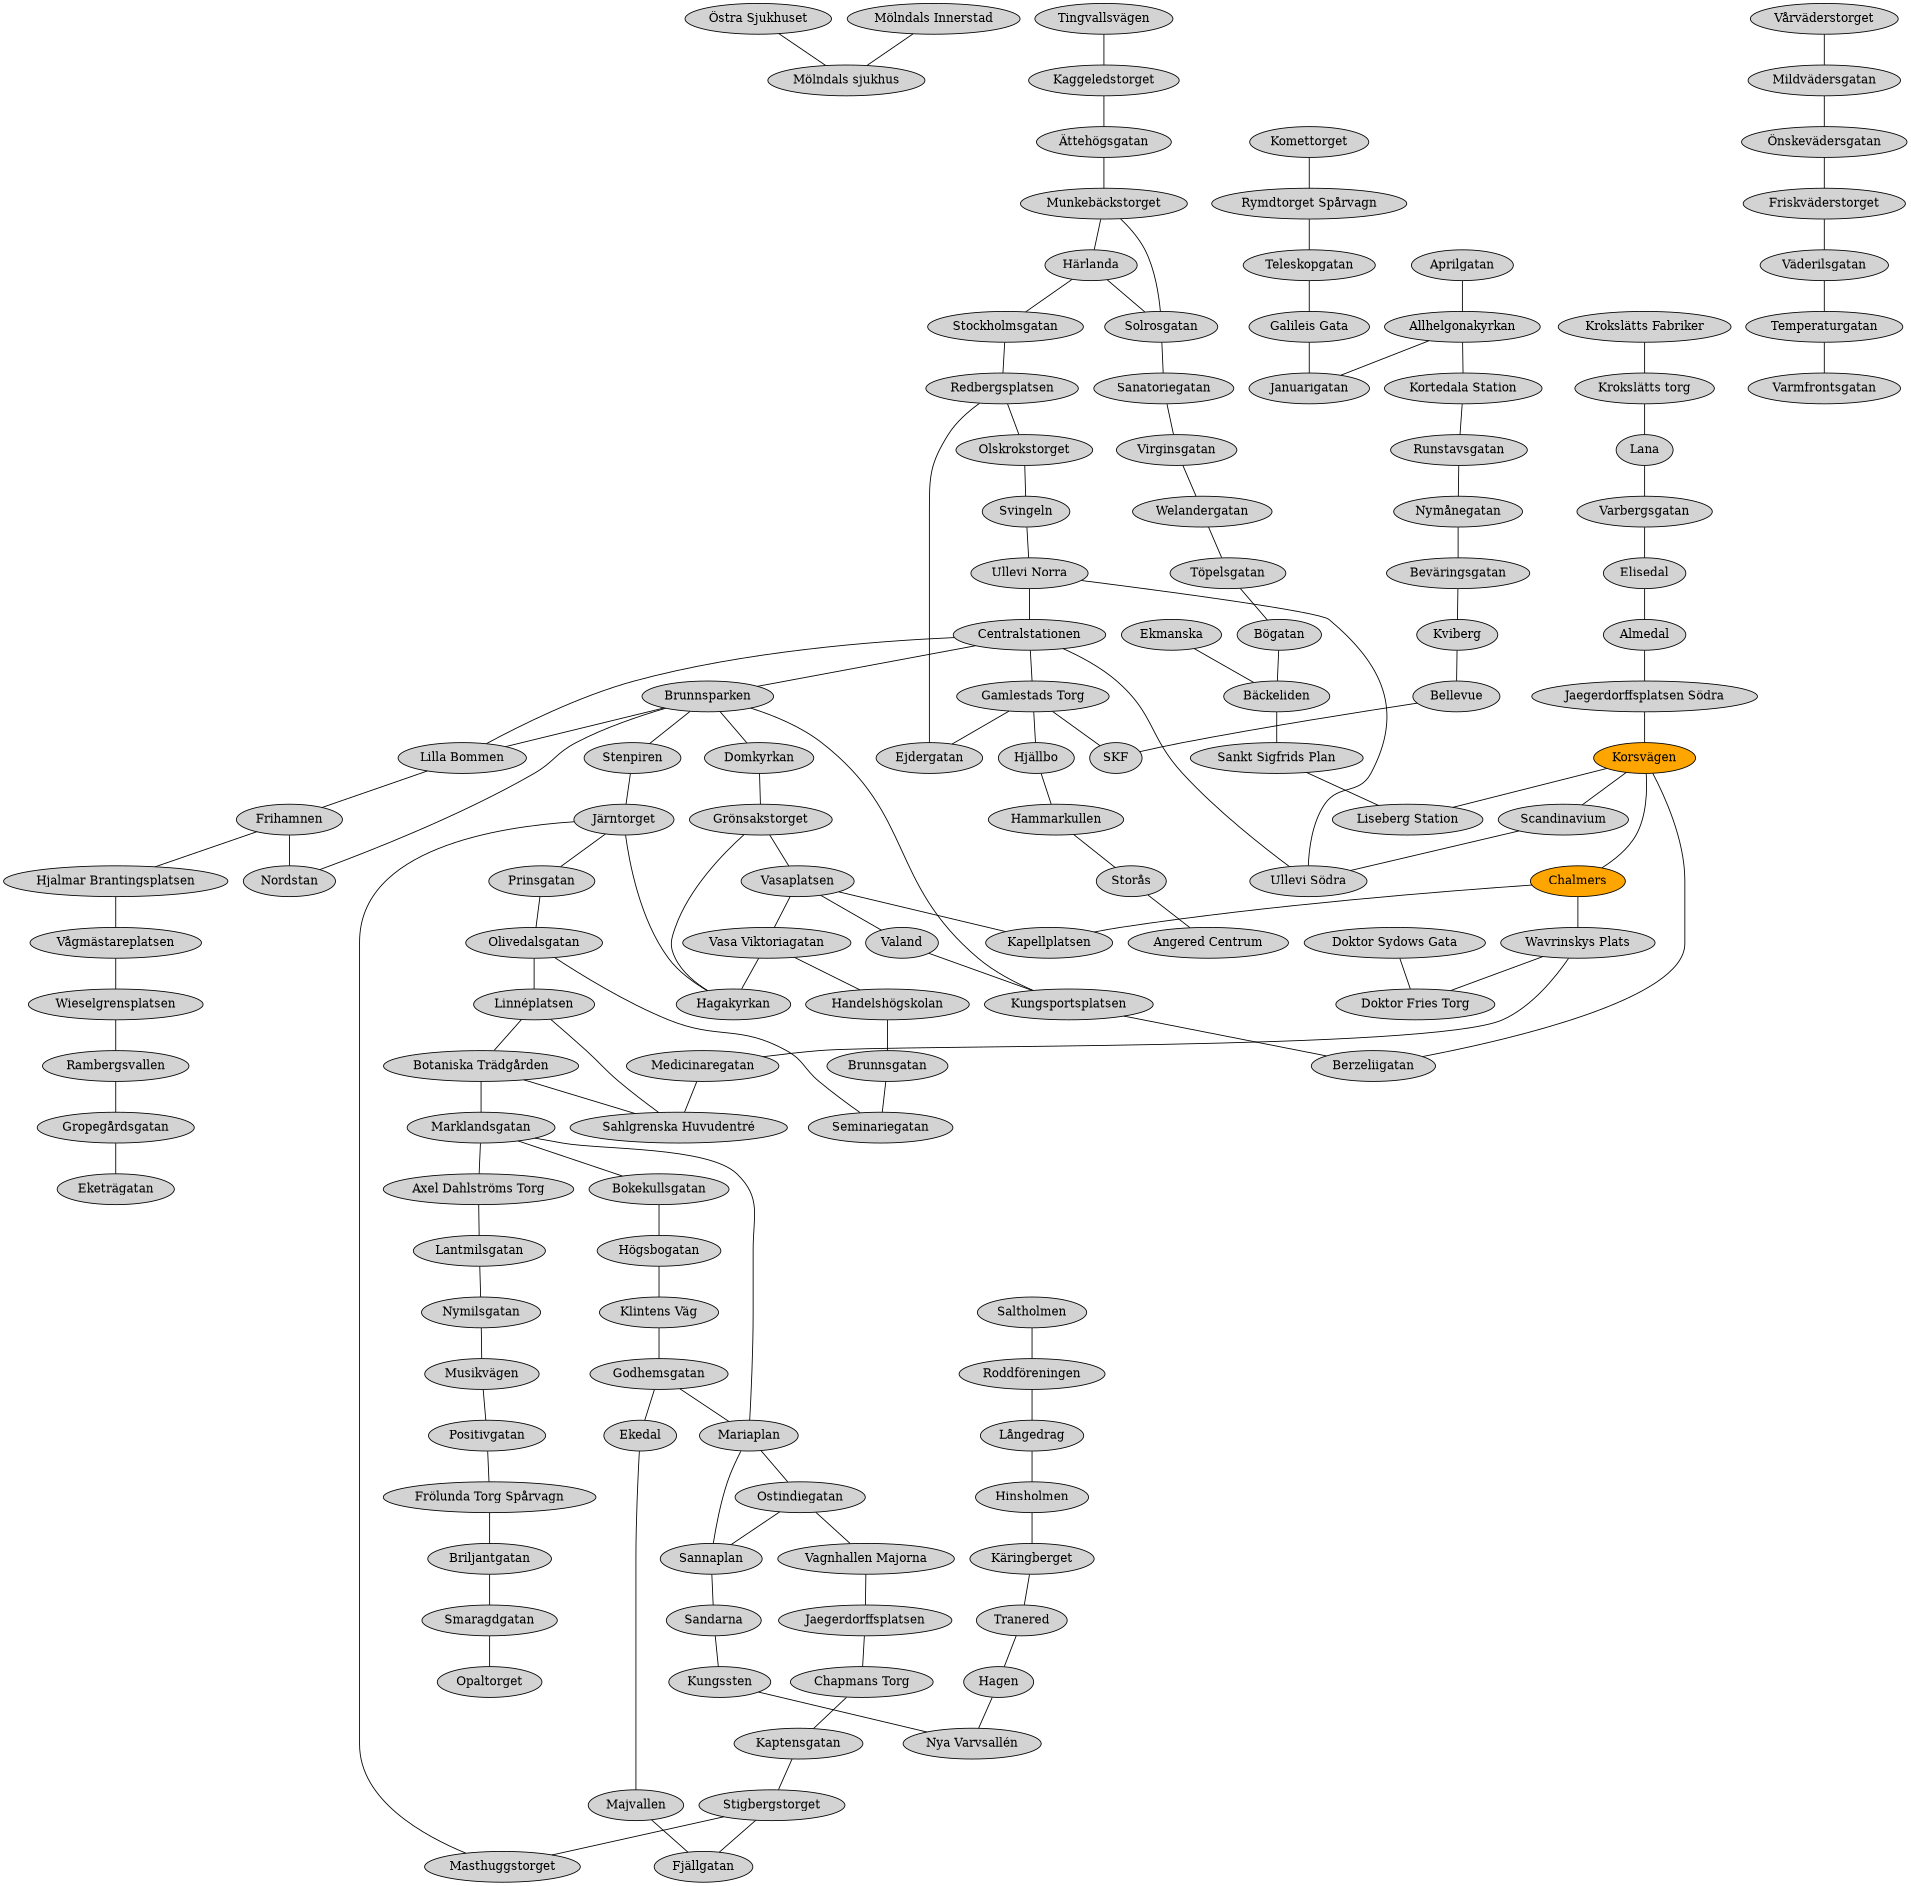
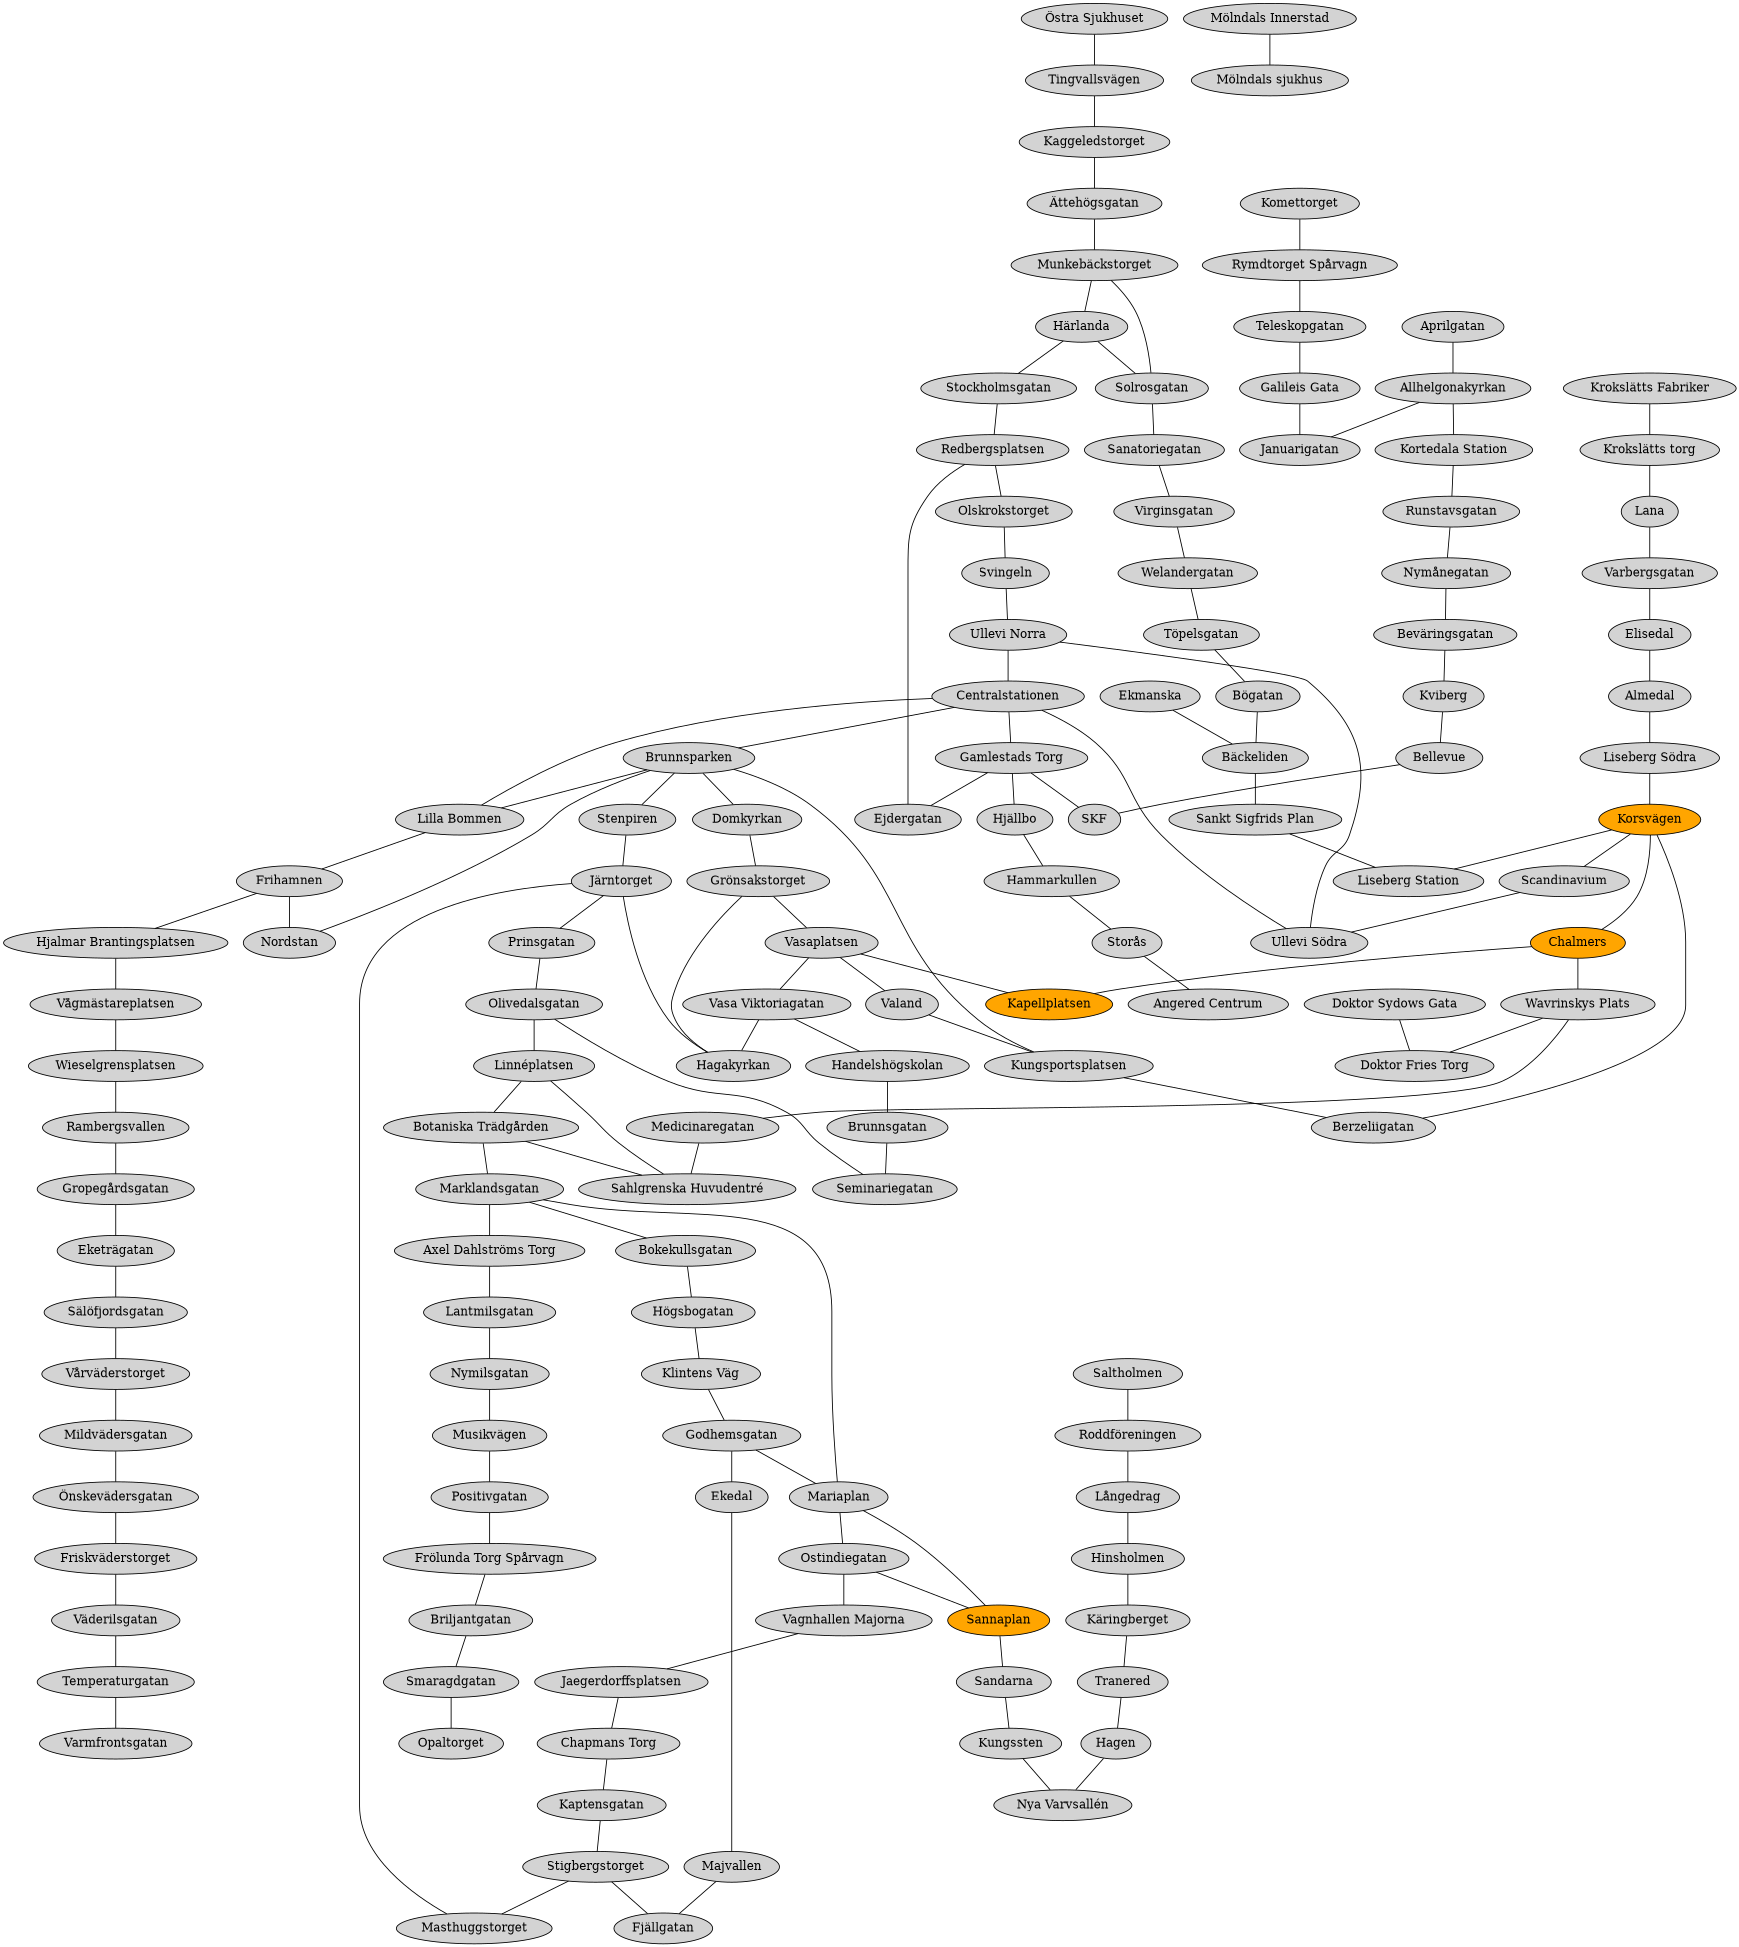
(802, 50) -> (1095, 50)
(1645, 696) -> (1650, 758)
(1049, 943) -> (1049, 1004)
none -> (116, 1312)
(711, 1559) -> (999, 1620)
